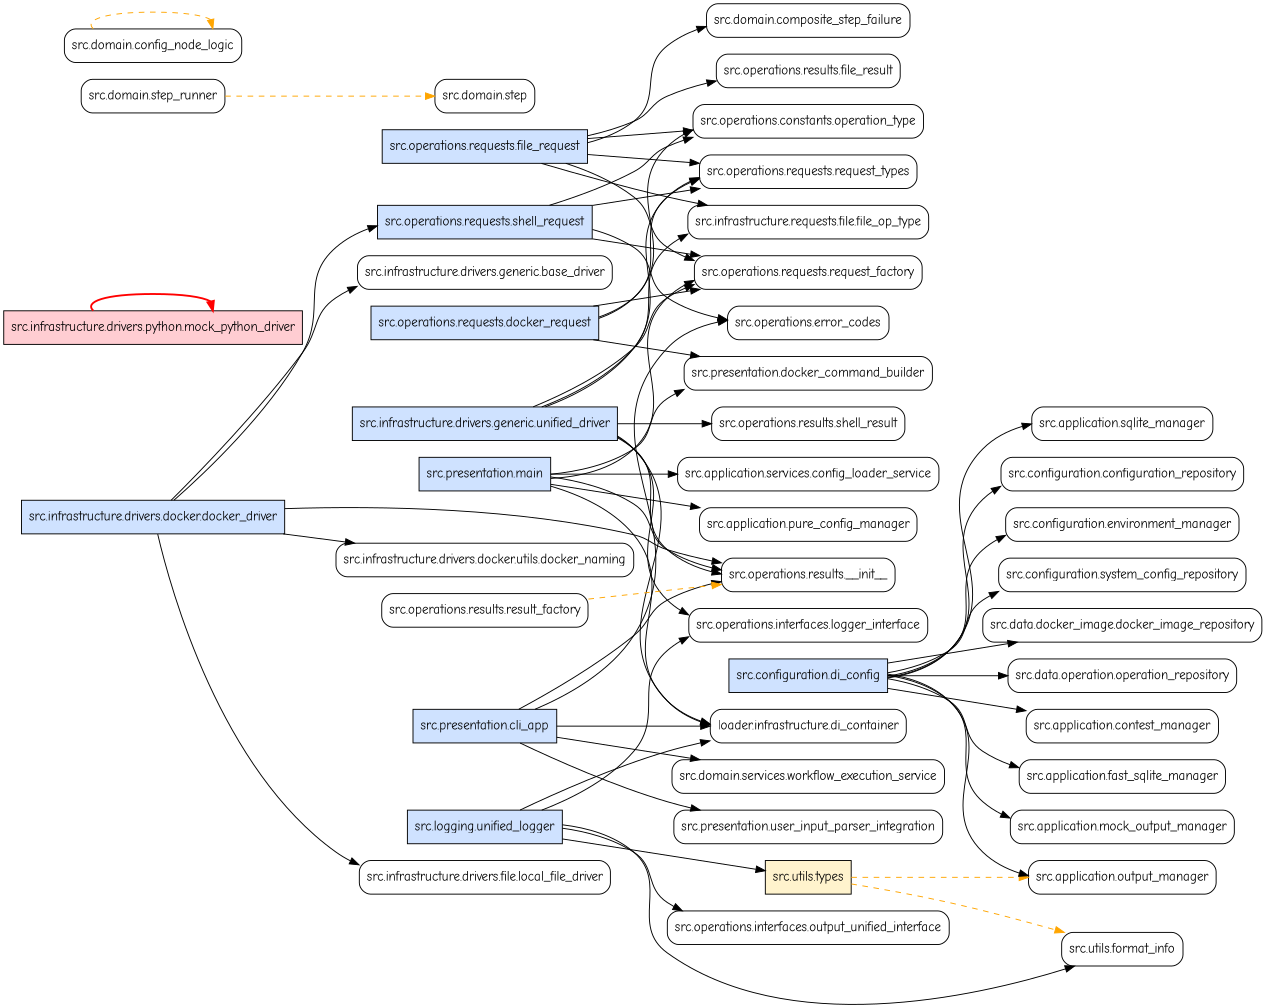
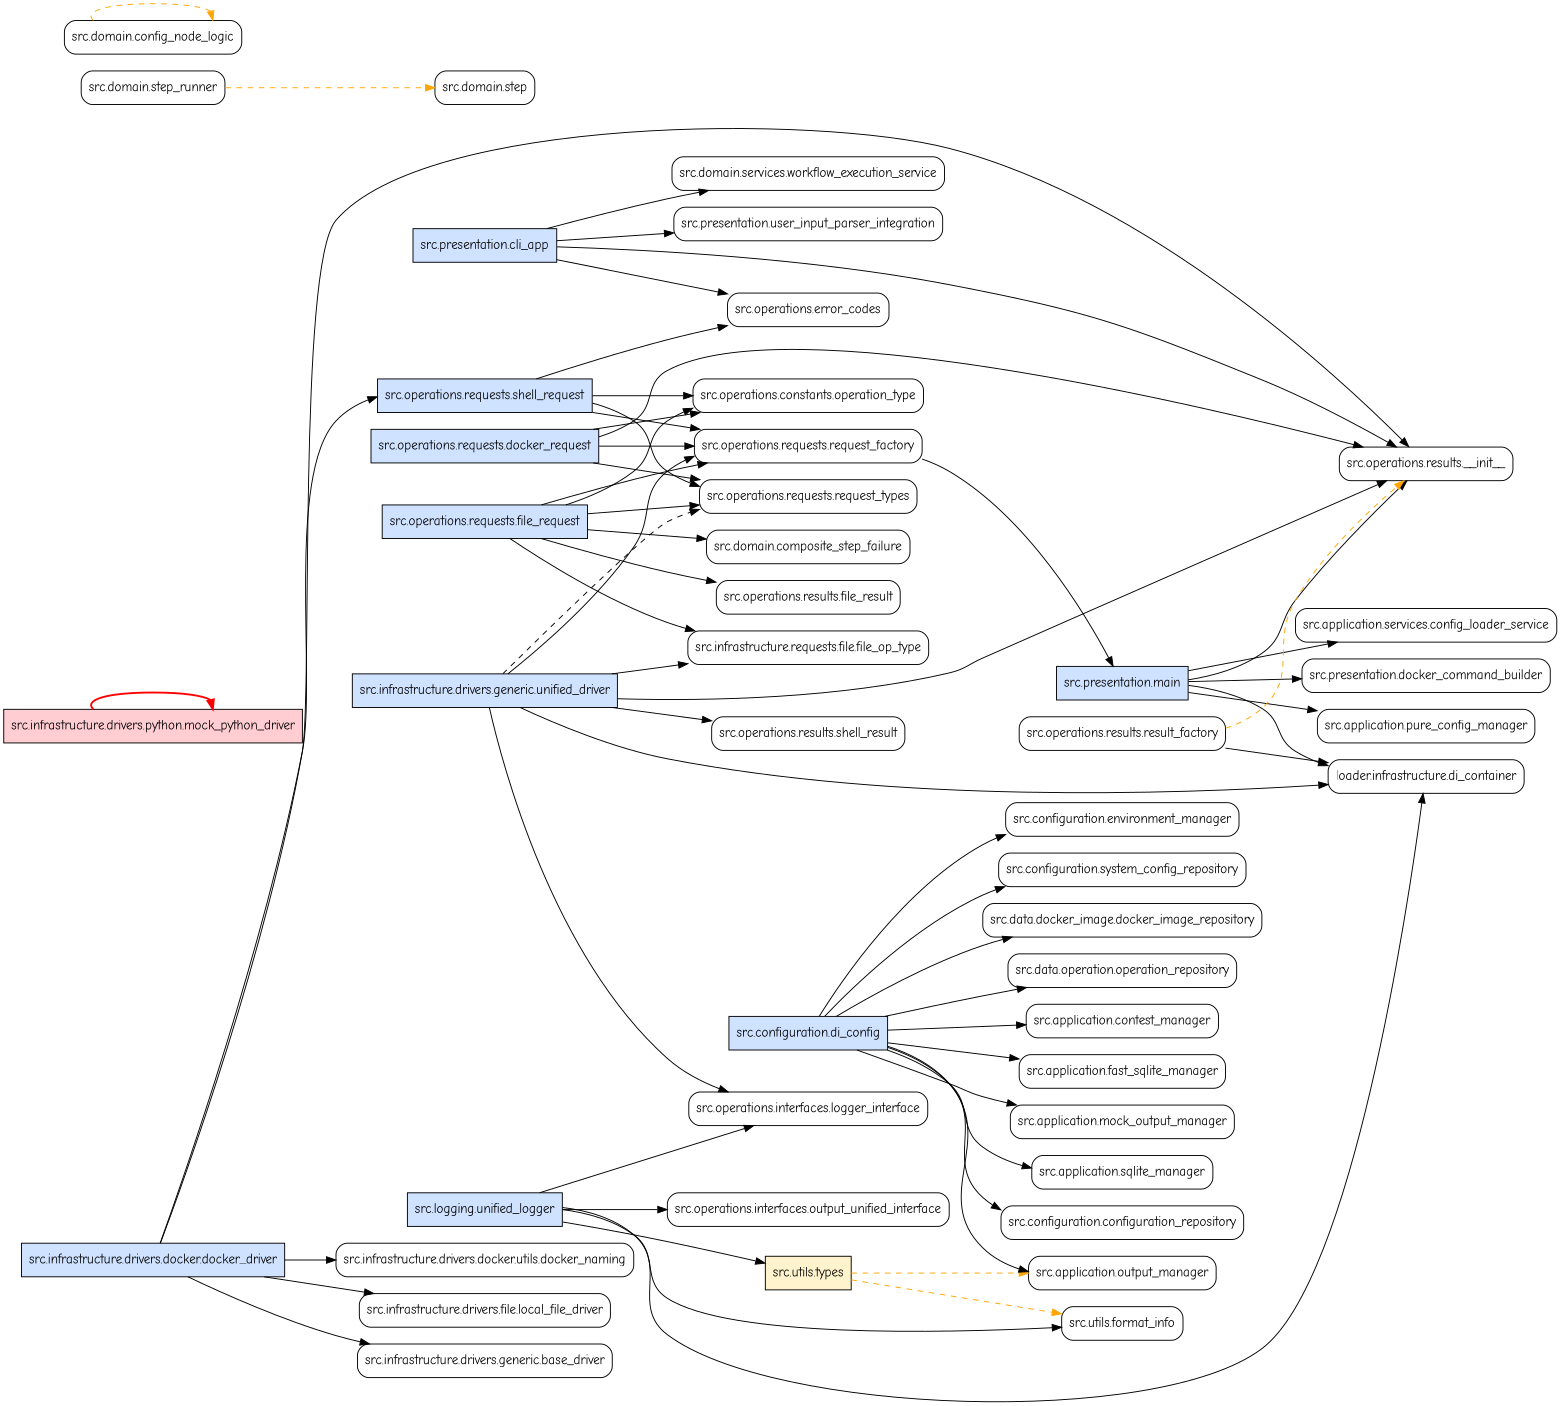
(649, 311) -> (597, 583)
(654, 349) -> (963, 364)
(653, 400) -> (1031, 543)
(629, 726) -> (1272, 755)
